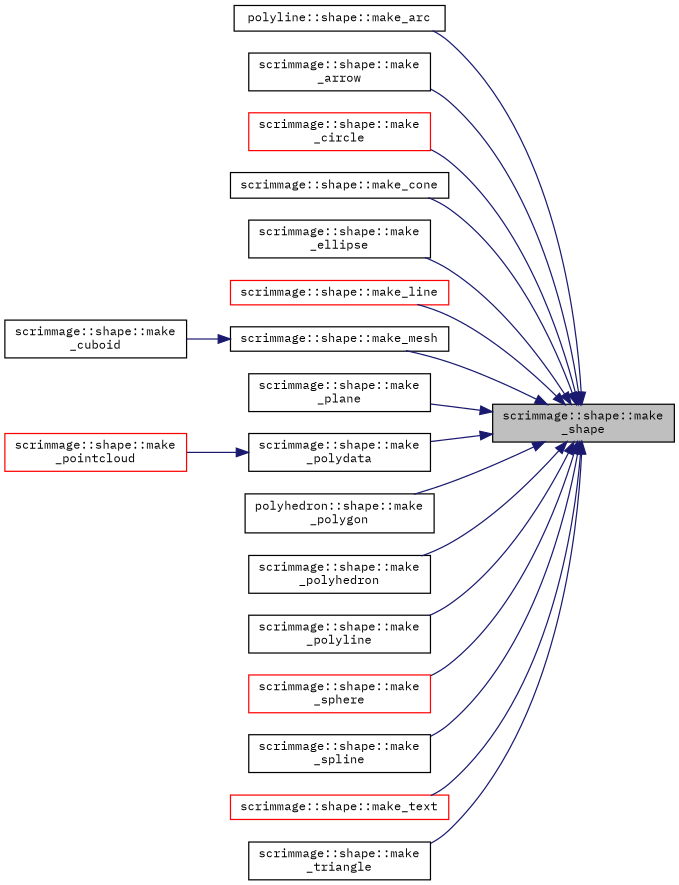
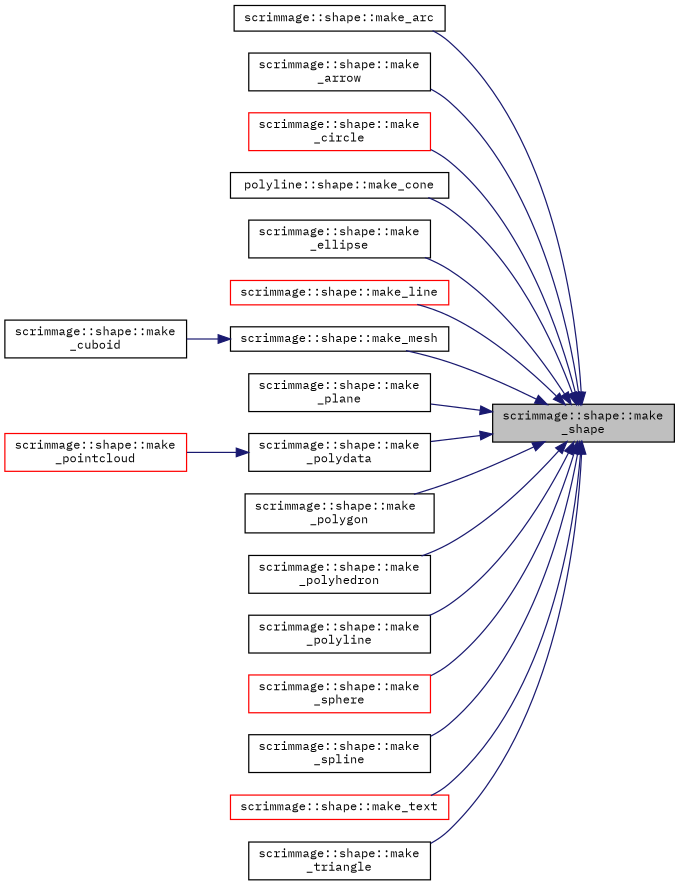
(340, 18) -> (340, 18)
(340, 185) -> (340, 185)
(340, 513) -> (340, 513)
